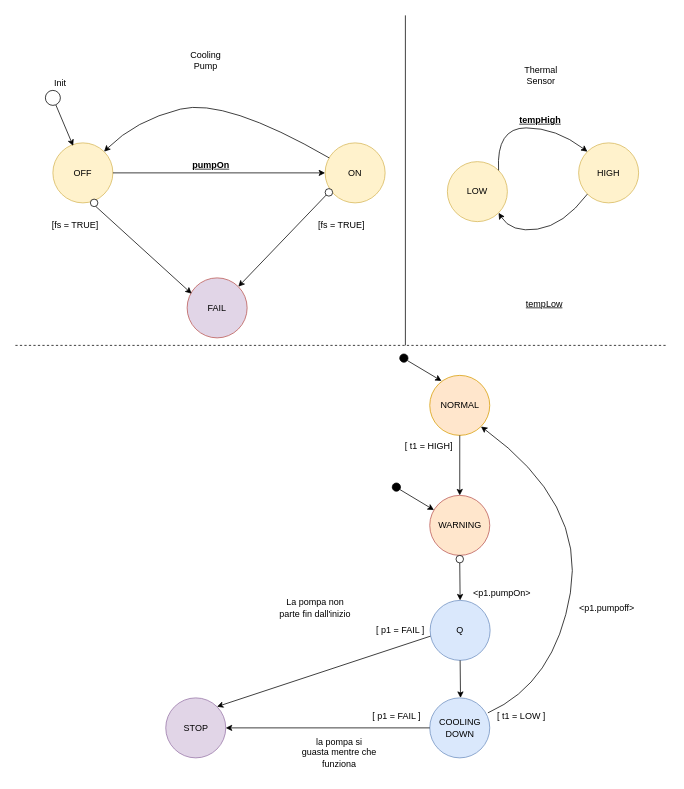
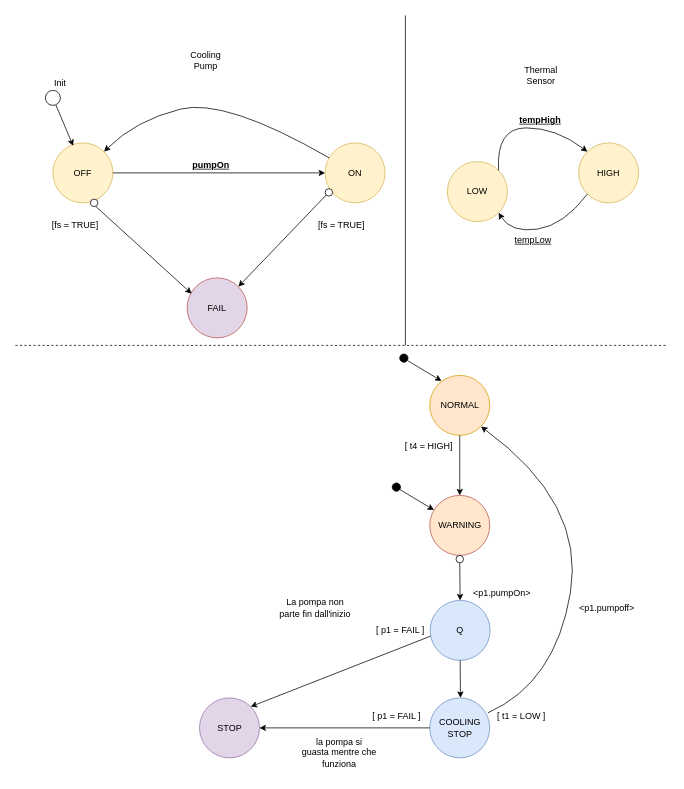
(545, 304) -> (533, 240)
(429, 446) -> (429, 446)
(196, 728) -> (230, 728)
(460, 728) -> (460, 728)
